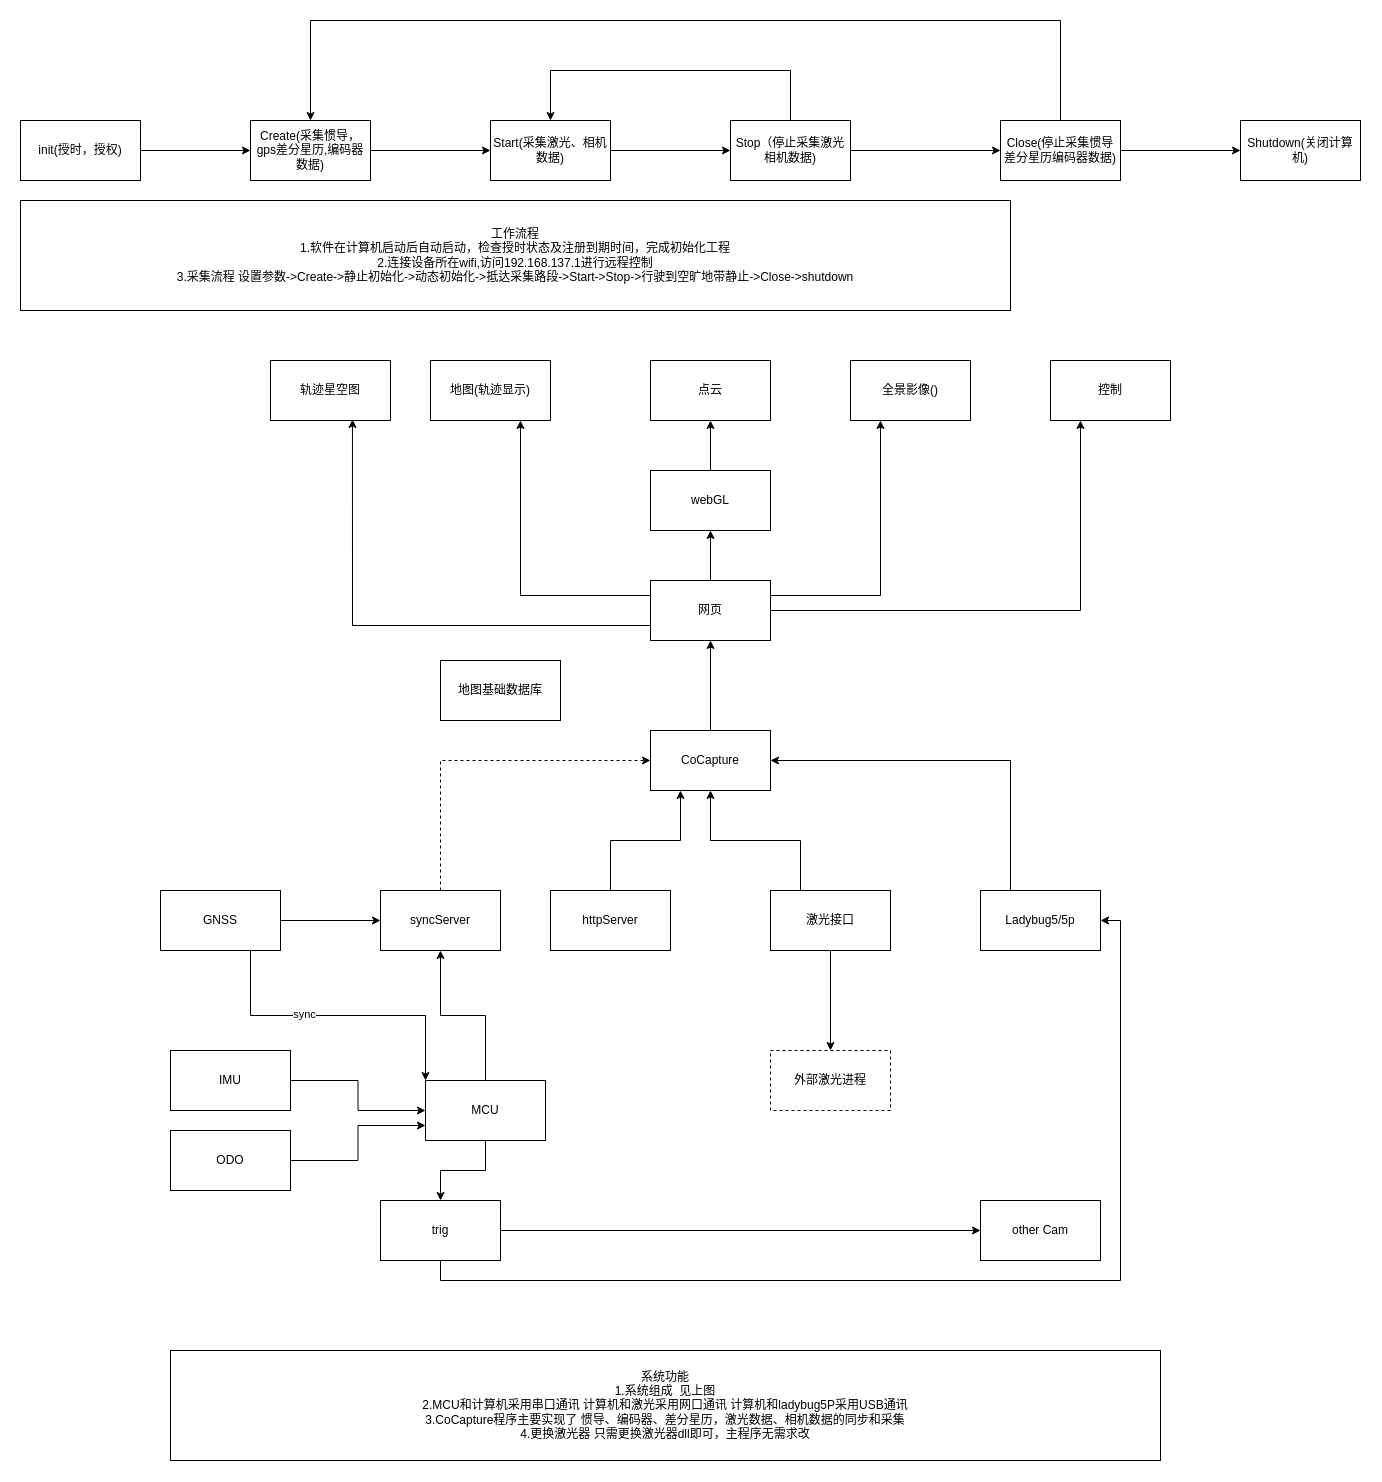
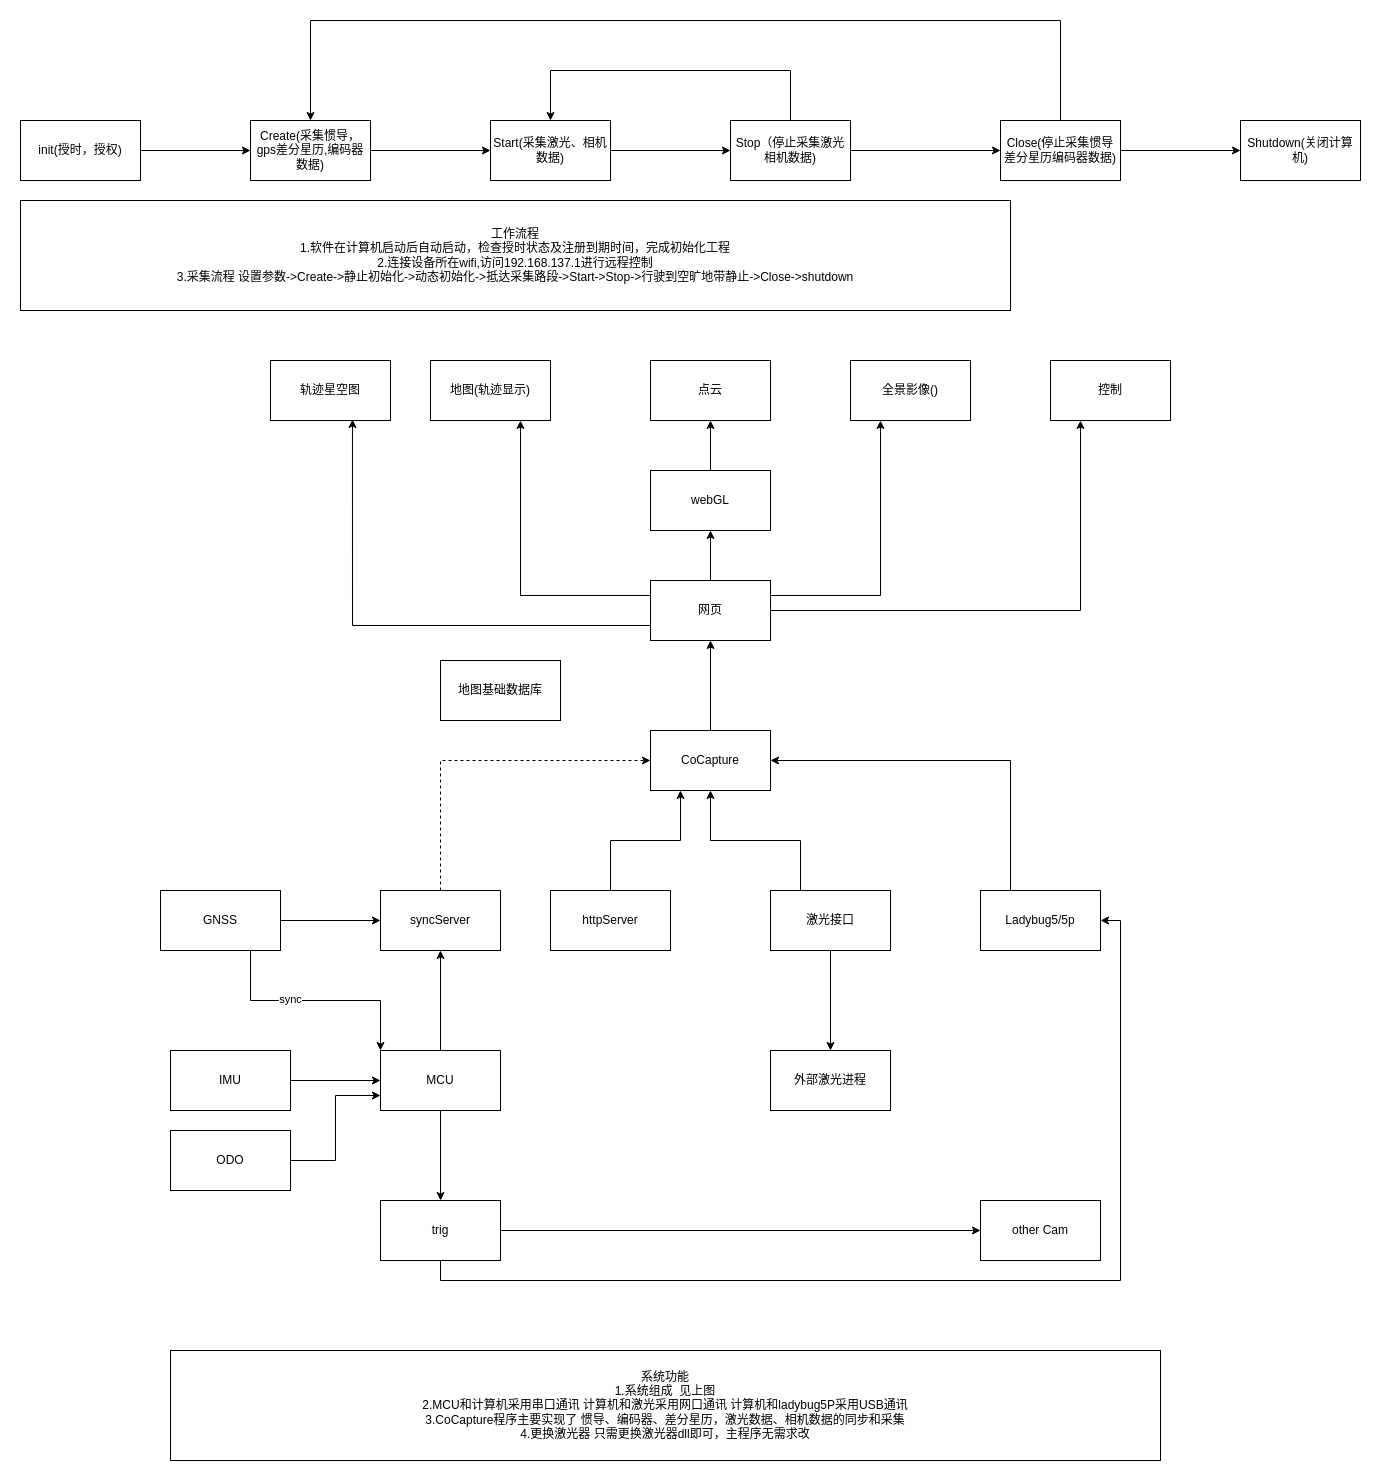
(831, 1081) -> (831, 1081)
(486, 1111) -> (441, 1081)
